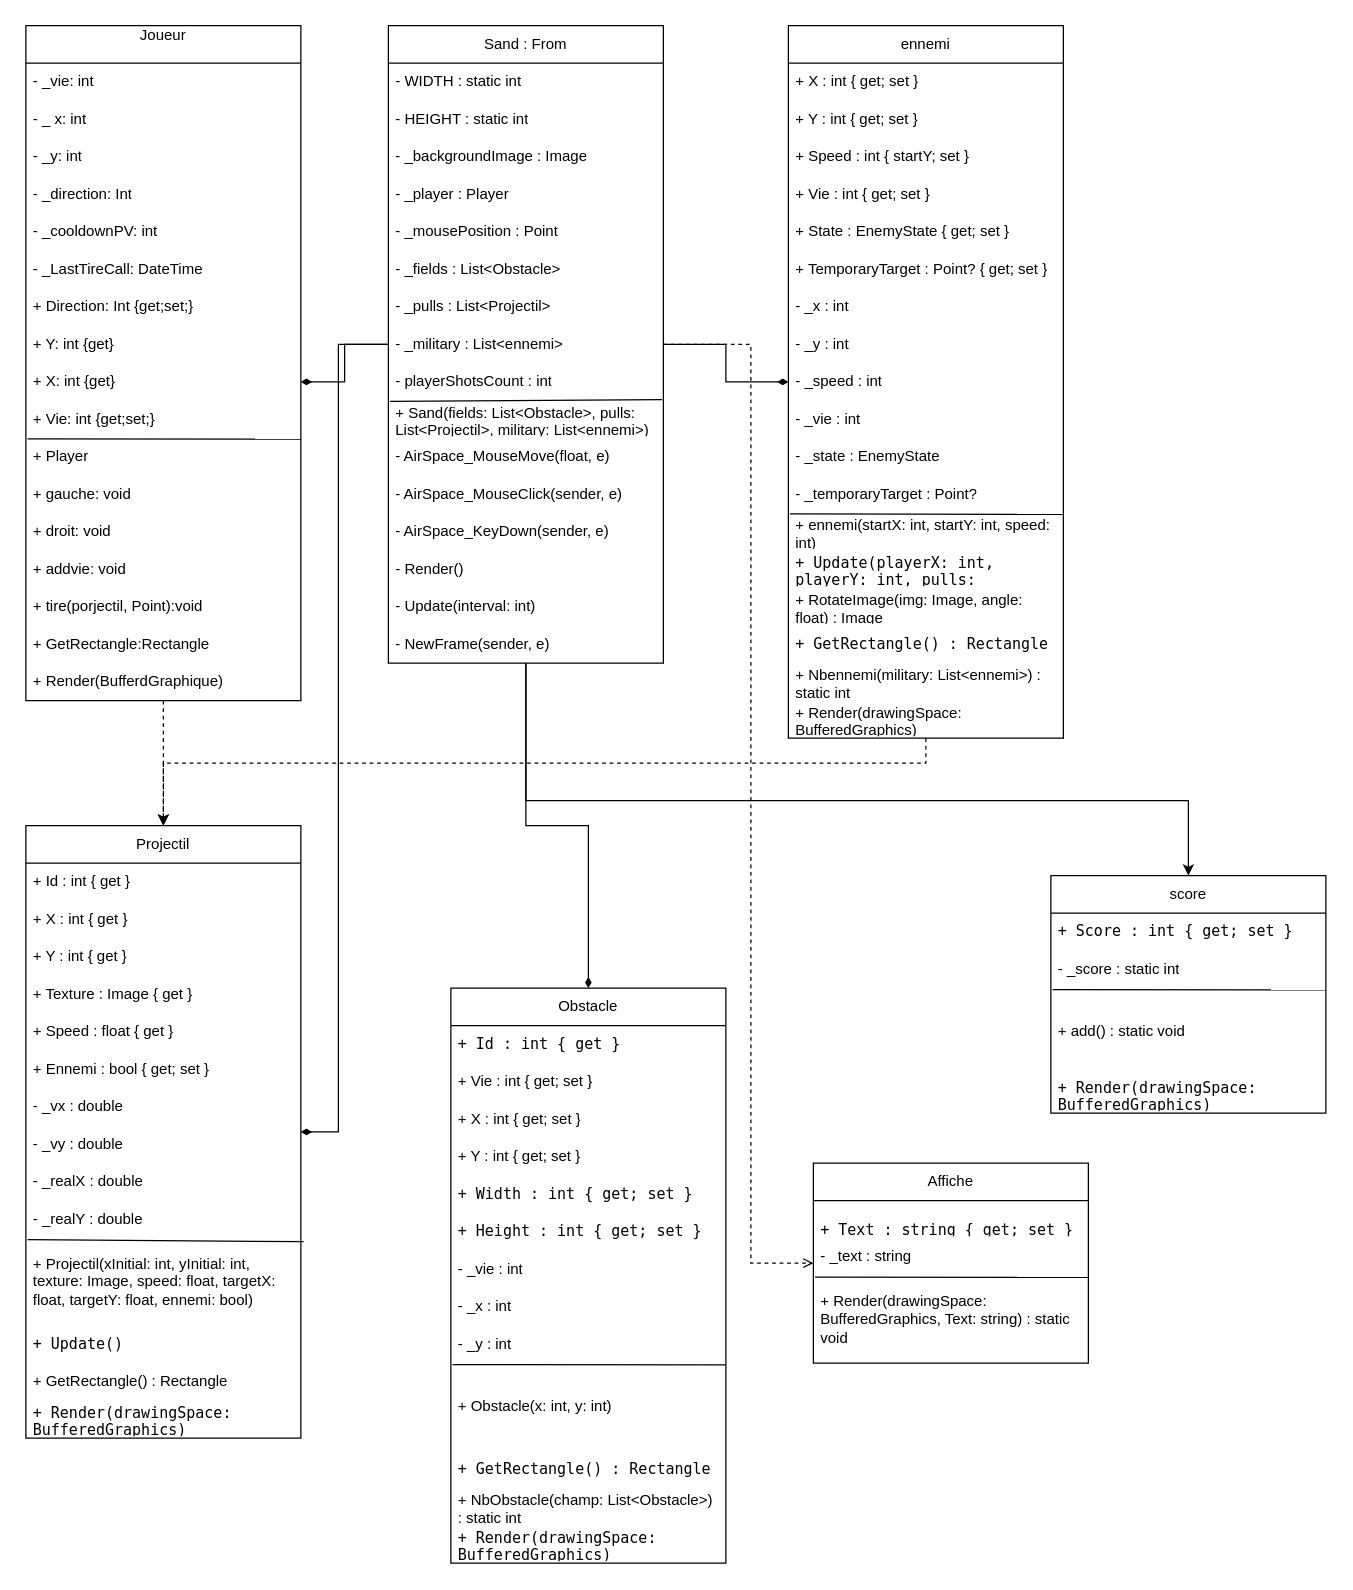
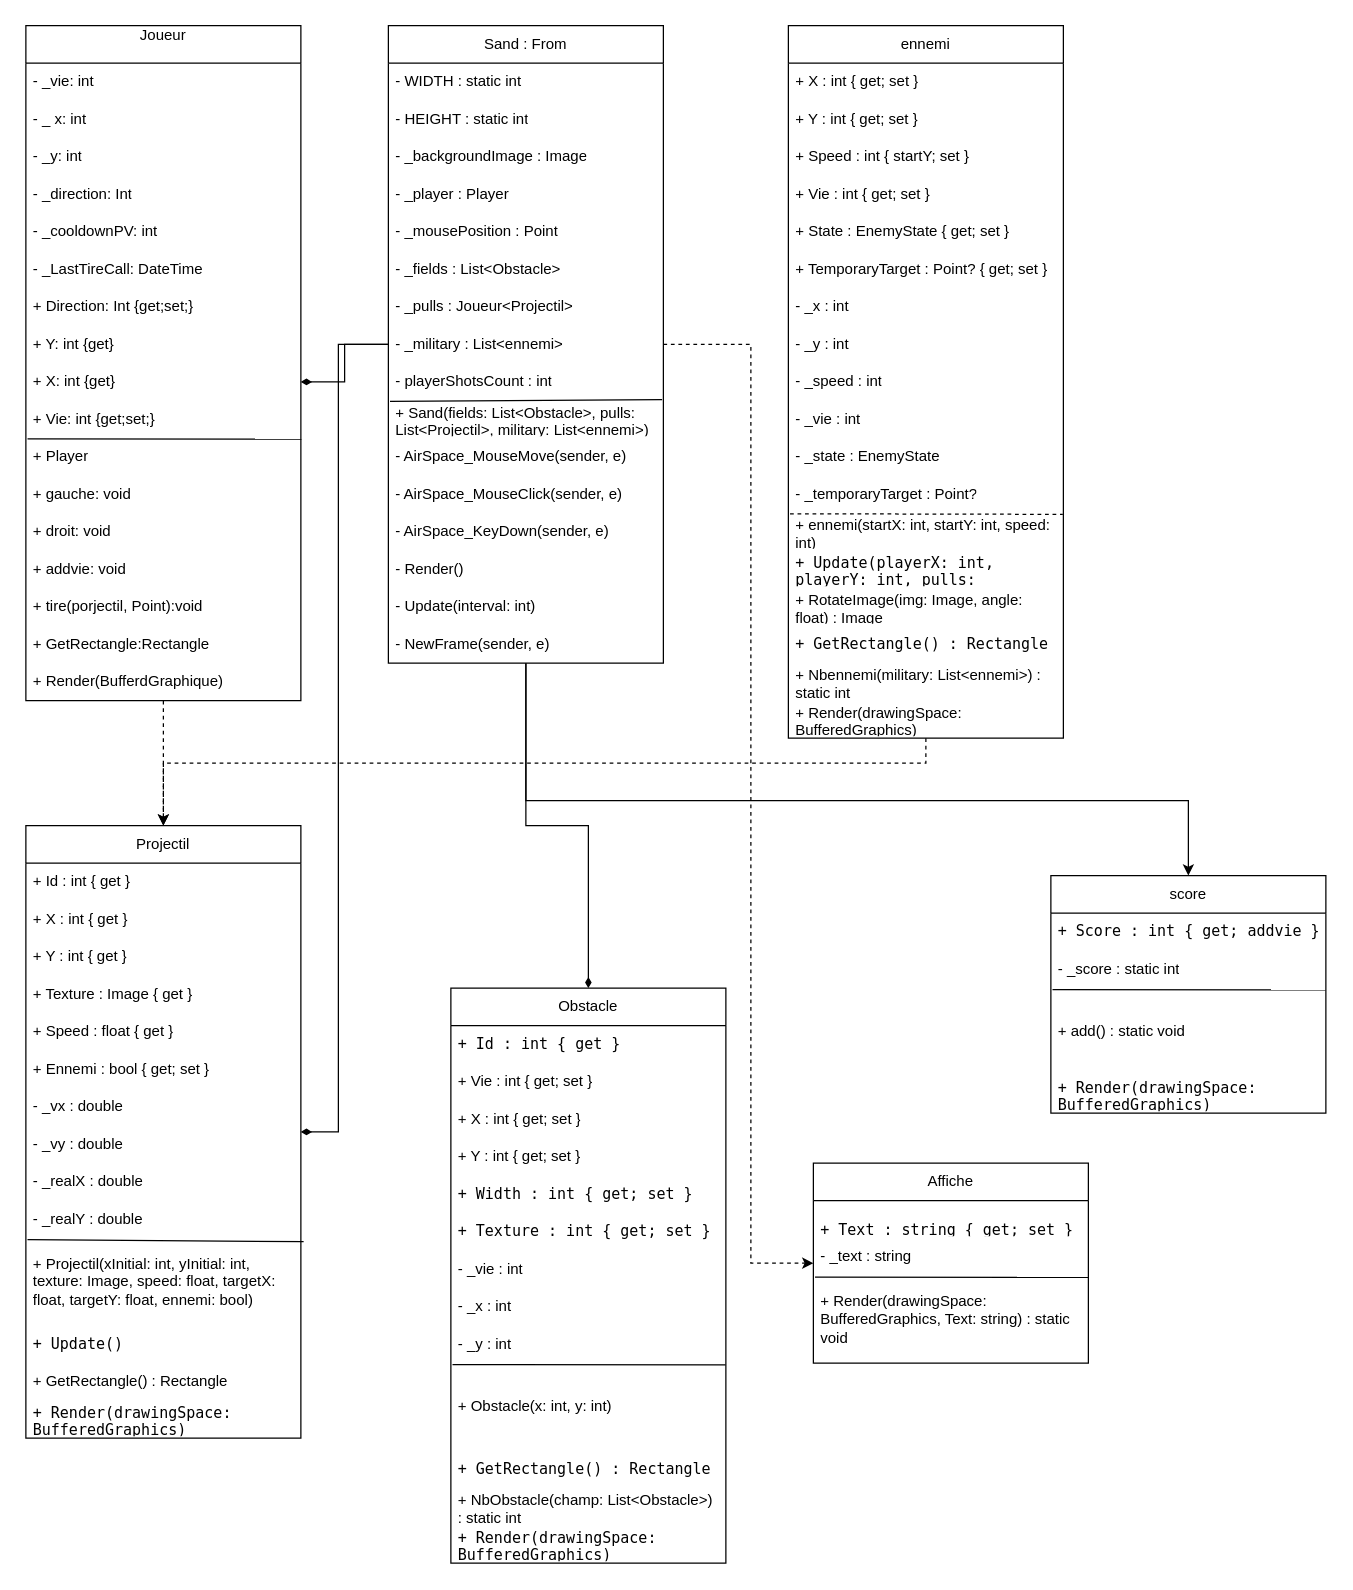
(487, 307) -> (498, 307)
(735, 382) -> none
(512, 457) -> (518, 457)
(925, 514) -> (925, 514)
(1148, 932) -> (1158, 932)
(550, 1232) -> (556, 1232)
(806, 1263) -> (803, 1263)
